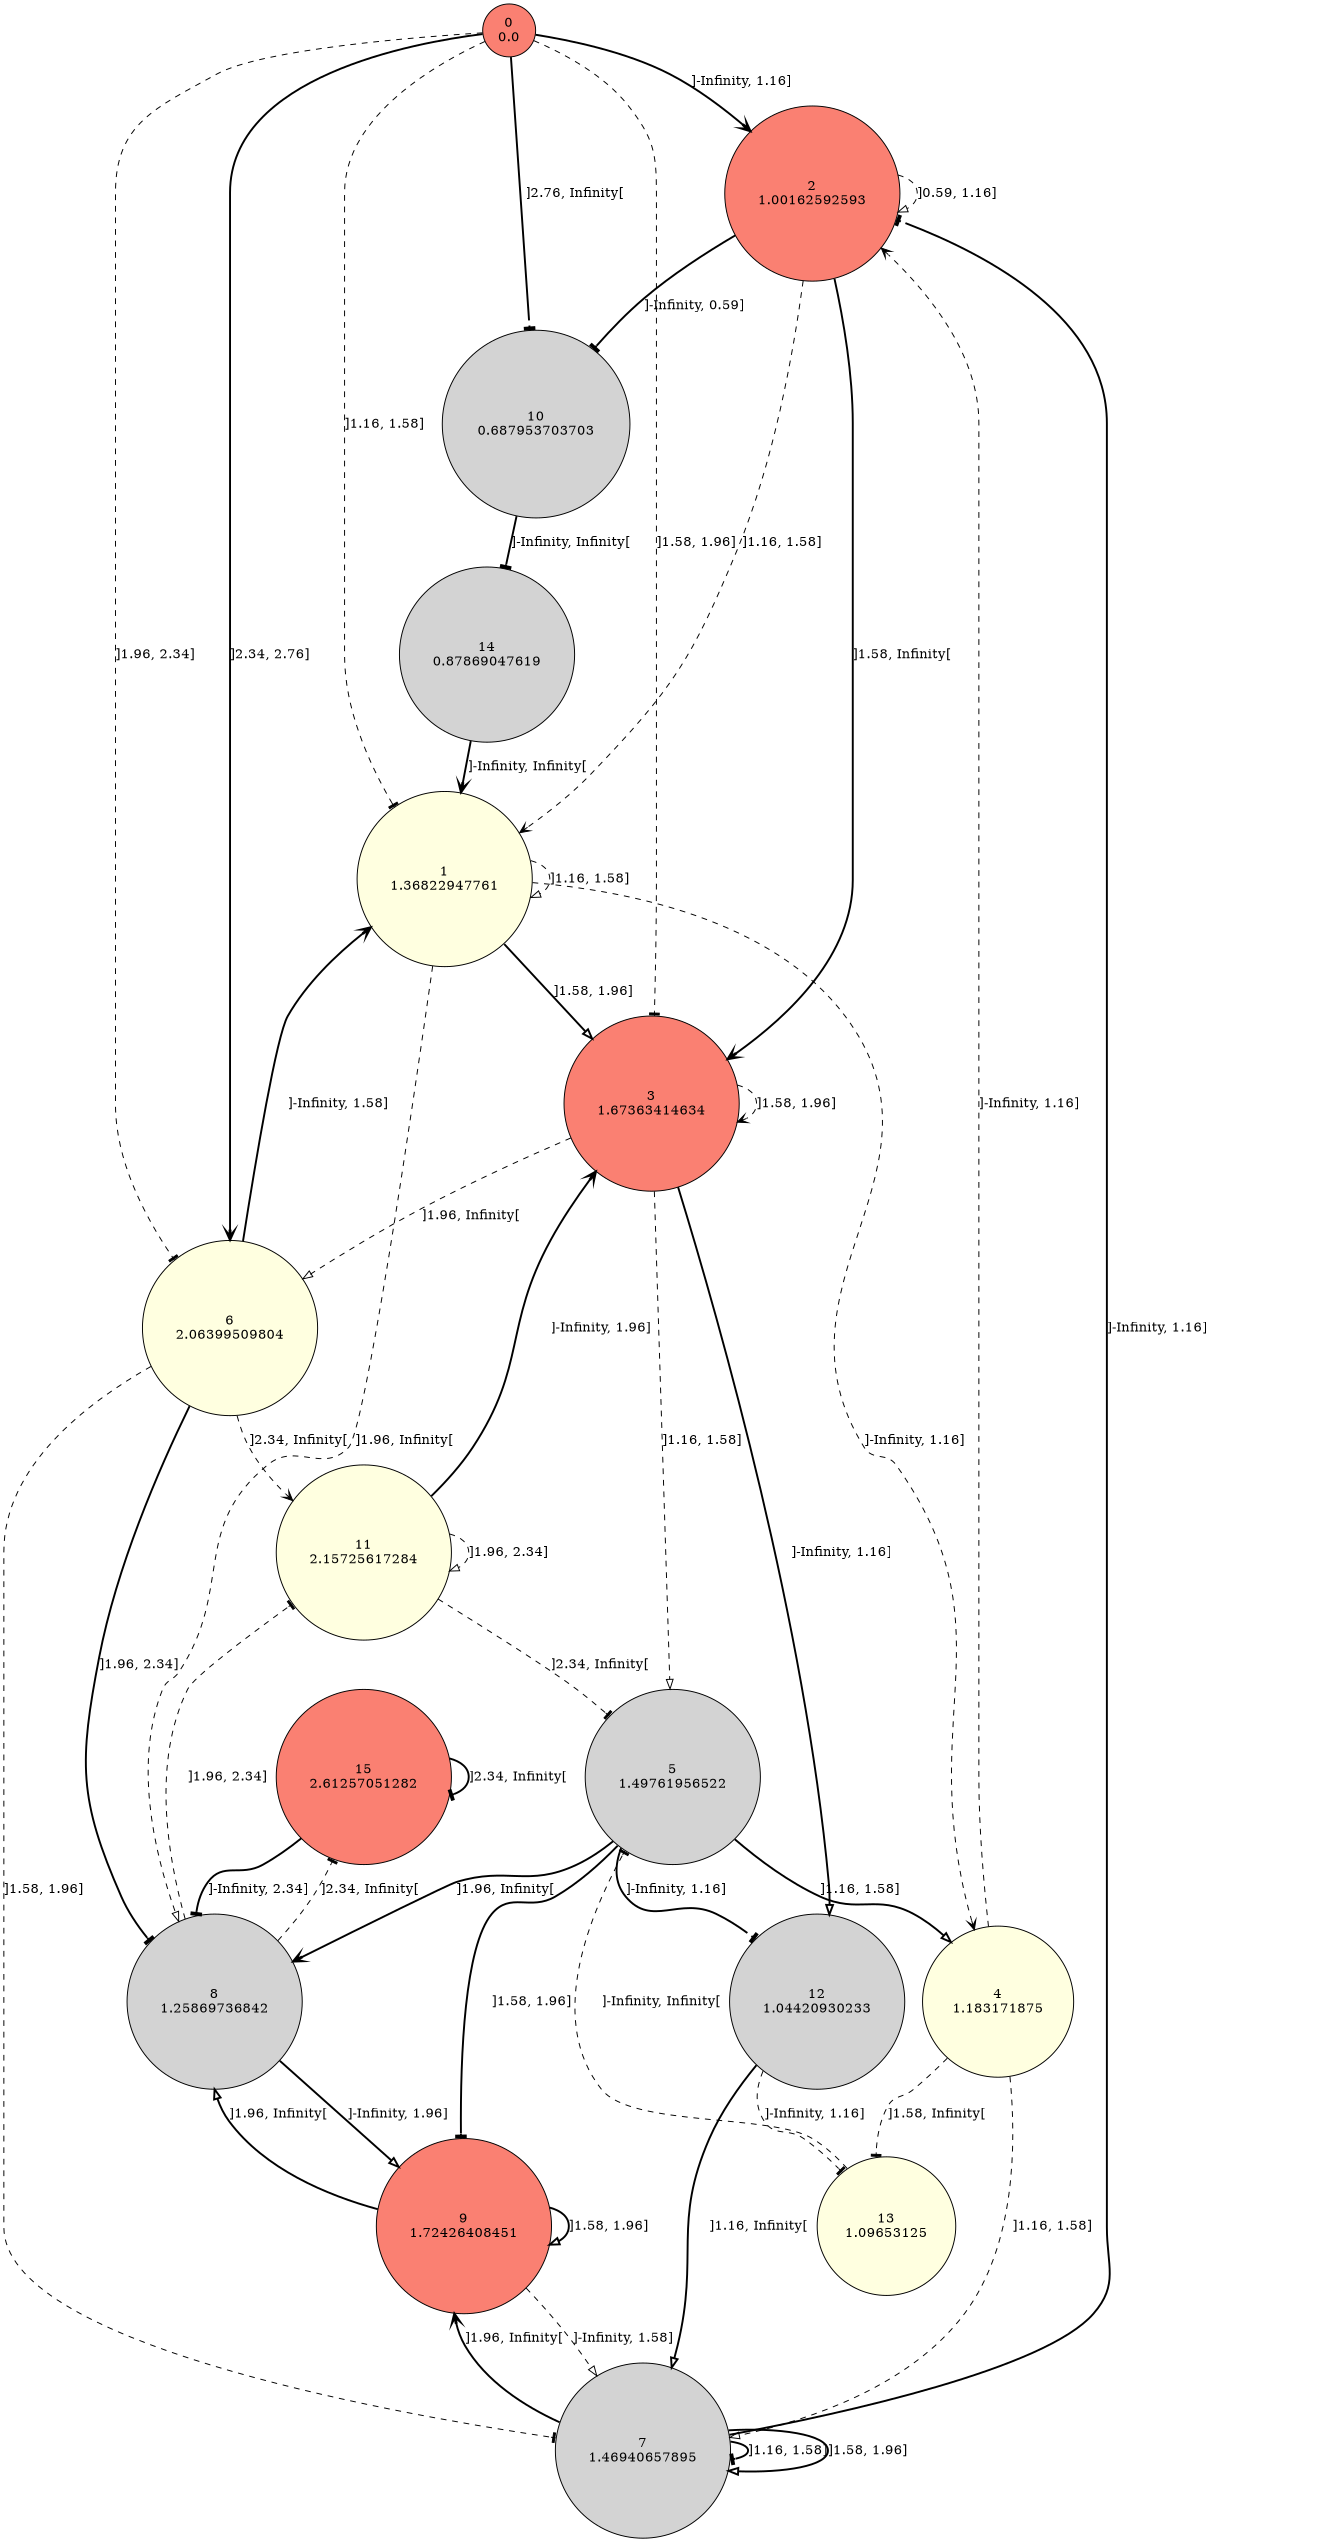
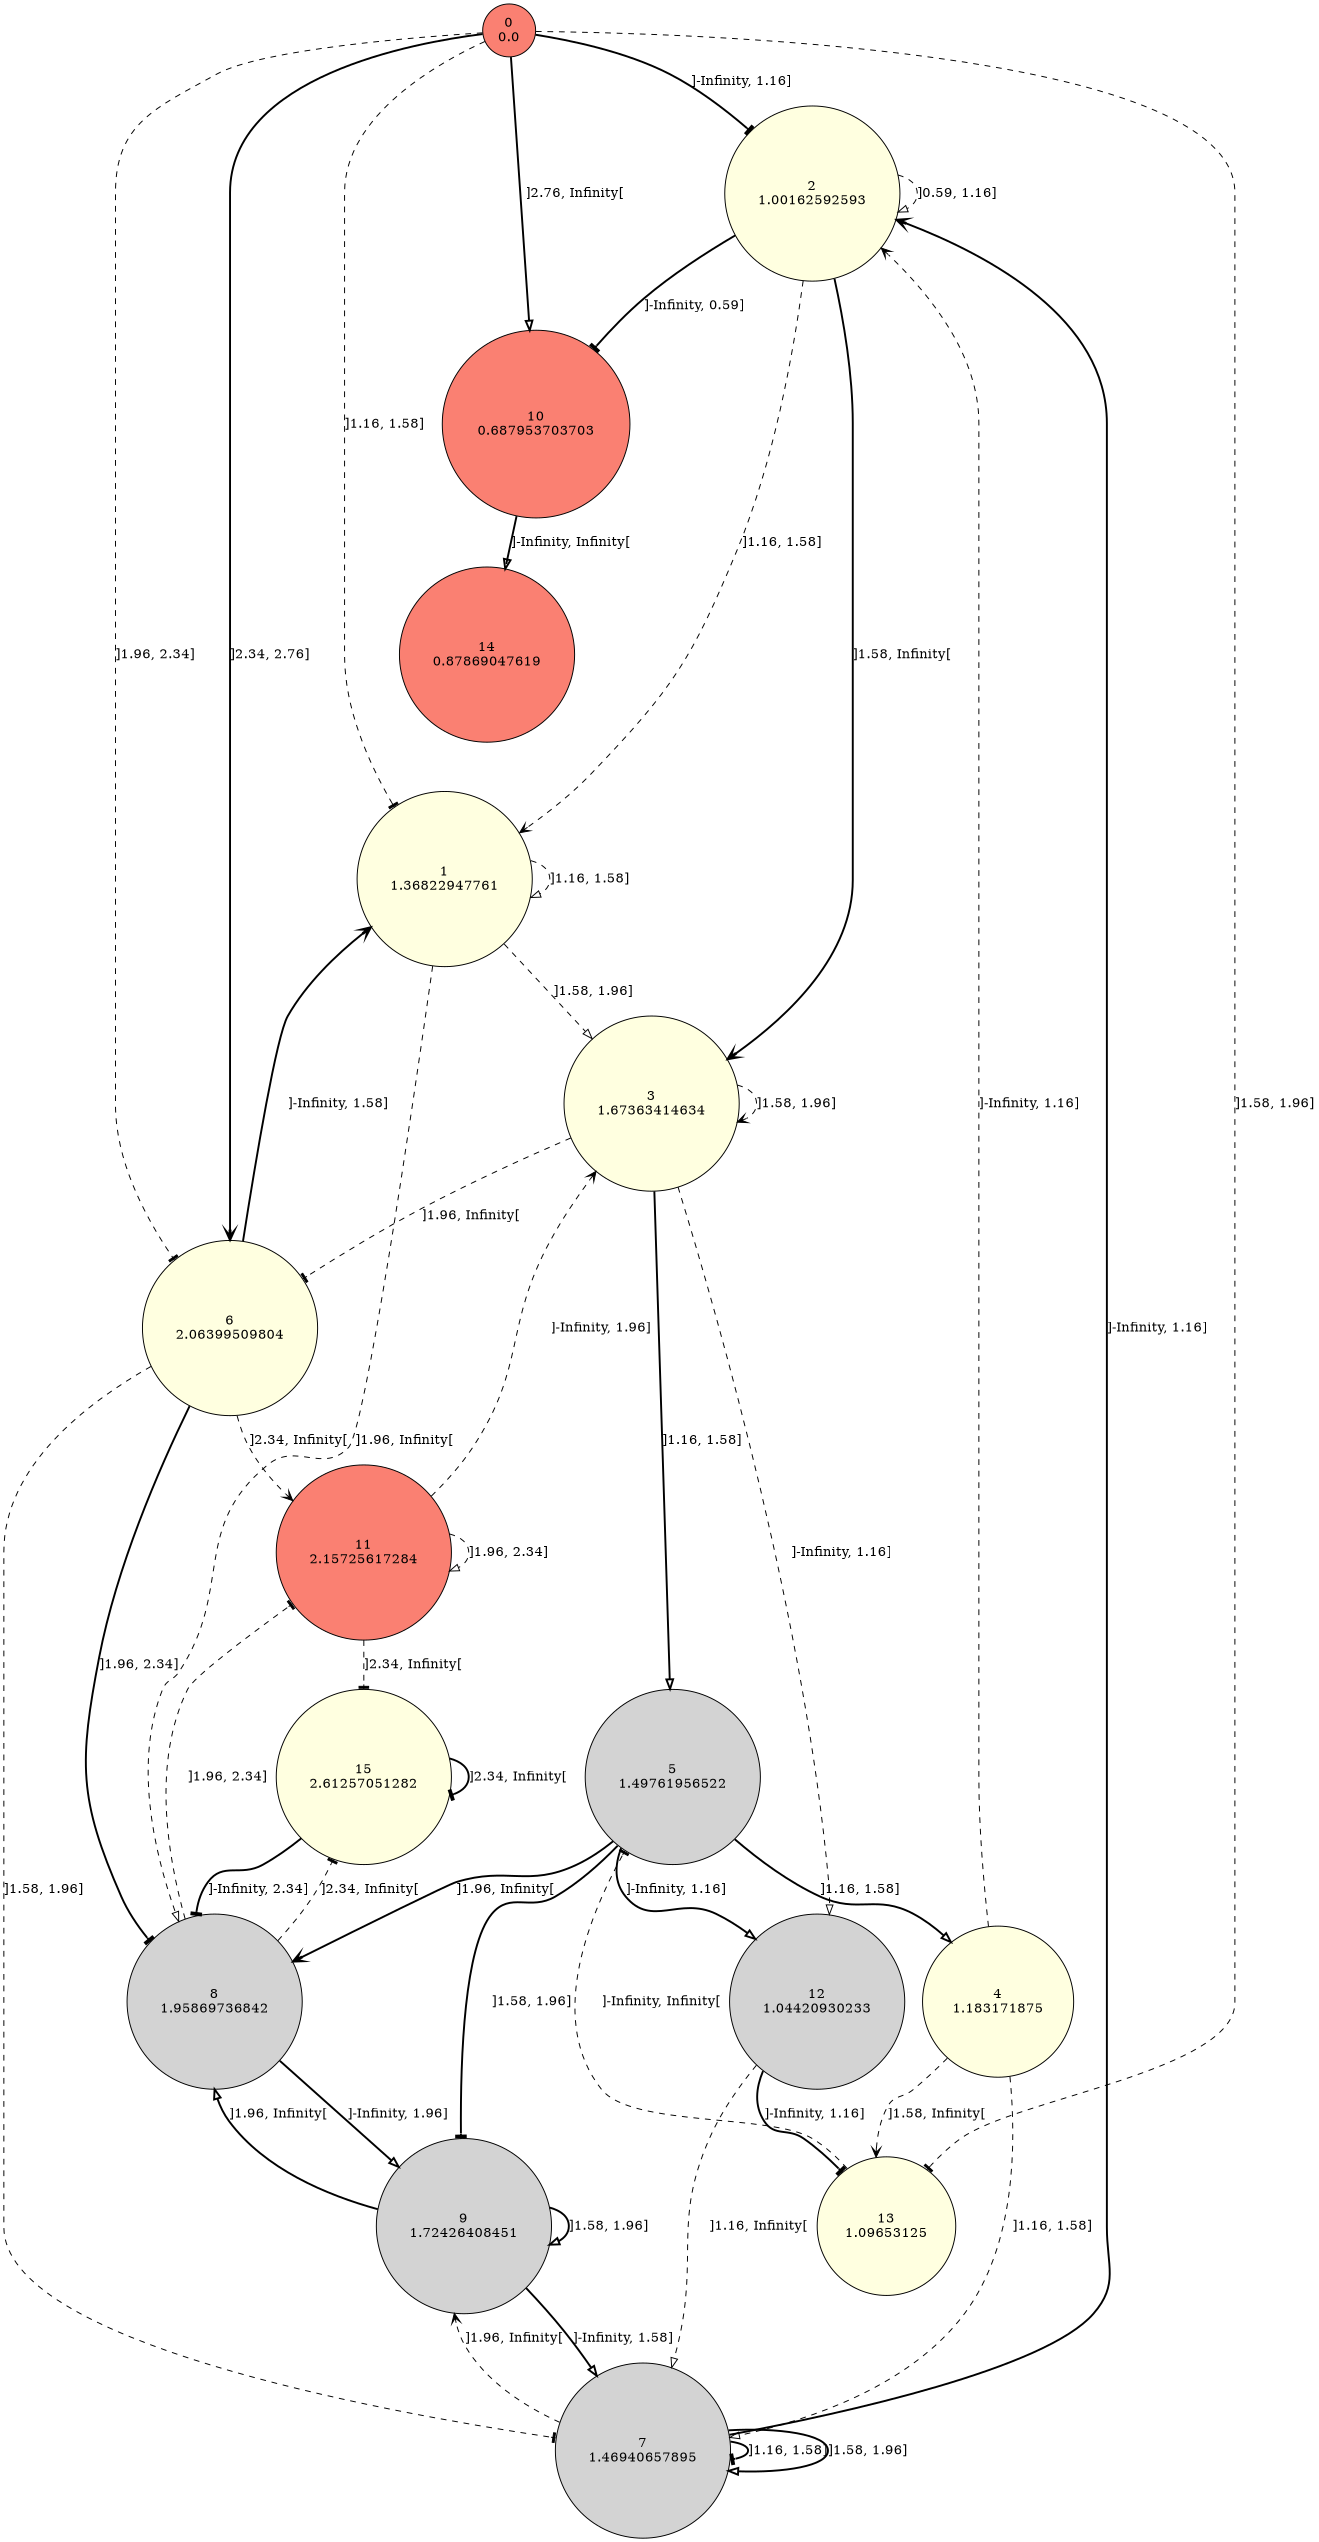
(649, 65) -> (649, 65)
(520, 189) -> (520, 189)
(812, 194) -> (812, 194)
(536, 424) -> (536, 424)
(656, 497) -> (1235, 903)
(511, 540) -> (511, 540)
(487, 655) -> (487, 655)
(467, 762) -> none
(545, 988) -> (545, 988)
(652, 1104) -> (652, 1104)
(436, 1201) -> (436, 1201)
(839, 1307) -> none
(515, 1341) -> (515, 1341)
(1107, 1414) -> (1107, 1414)
(662, 1435) -> (662, 1435)
(772, 1542) -> (772, 1542)
(364, 1553) -> (364, 1553)
(524, 1653) -> (364, 1662)
(364, 1777) -> (364, 1777)
(662, 1911) -> (662, 1911)
(215, 2002) -> (215, 2002)
(899, 2097) -> (899, 2097)
(763, 2119) -> (763, 2119)
(691, 2204) -> (691, 2204)
(464, 2226) -> (464, 2226)
(560, 2326) -> (560, 2326)
(497, 2383) -> (497, 2383)
